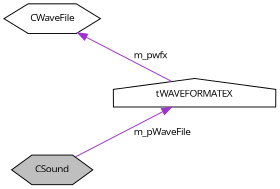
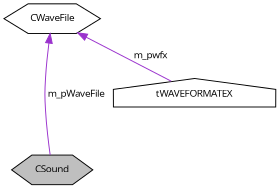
(119, 134) -> (45, 99)
